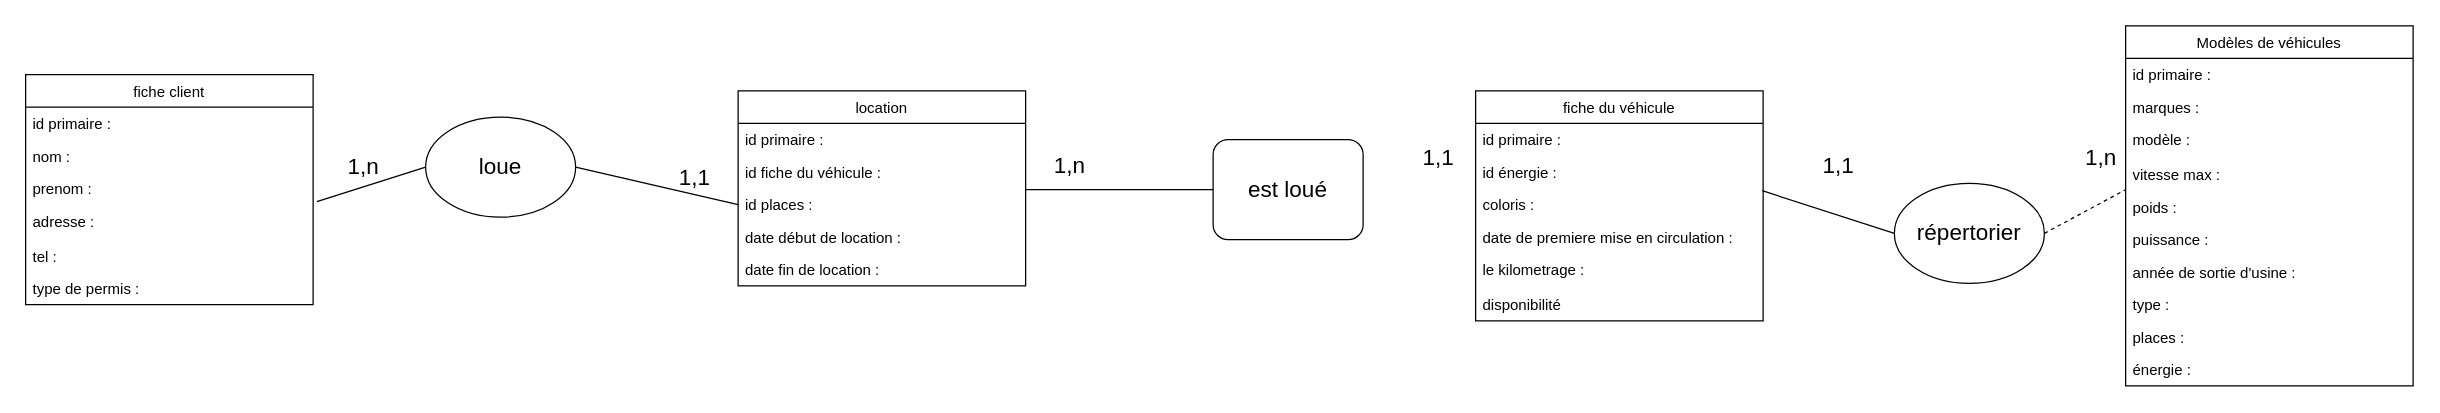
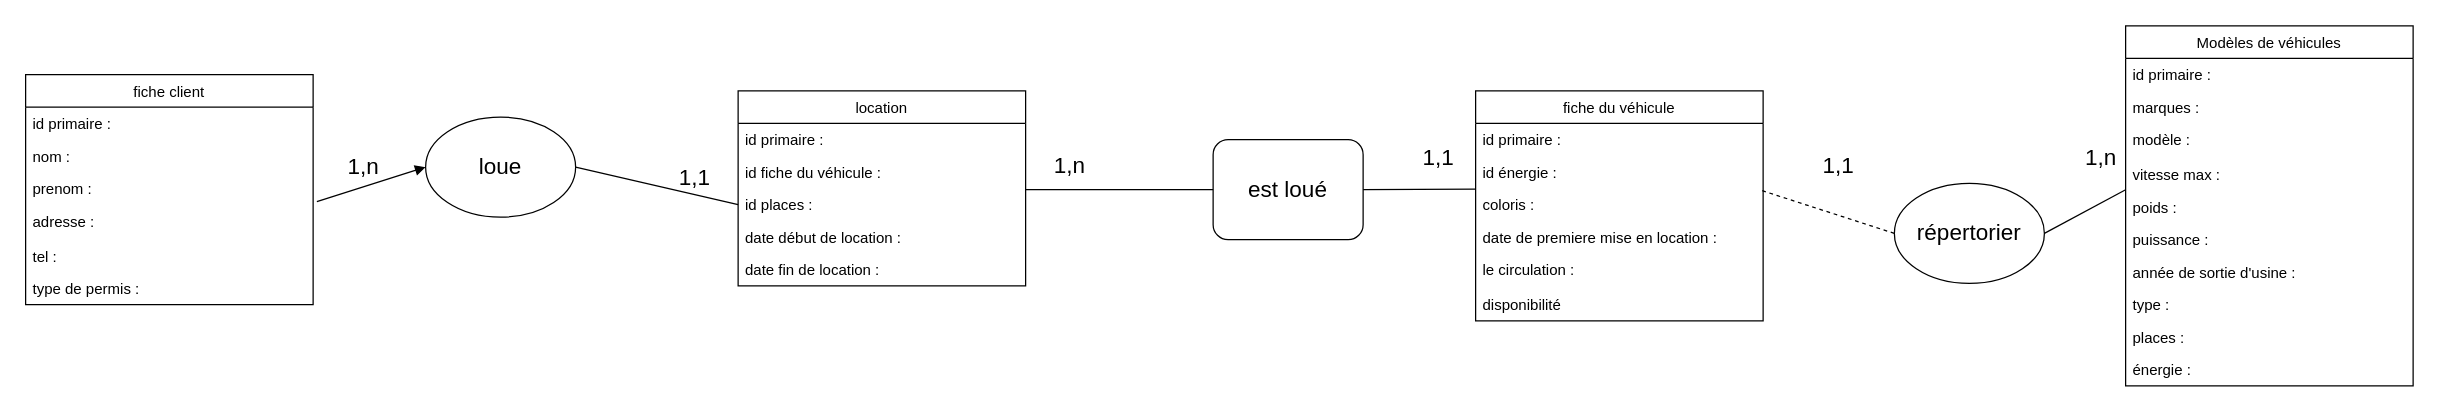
(418, 169) -> (414, 171)
none -> (1419, 189)
(2085, 211) -> (2085, 211)
(1828, 212) -> (1828, 212)
(1619, 238) -> (1608, 238)
(1538, 270) -> (1536, 270)
